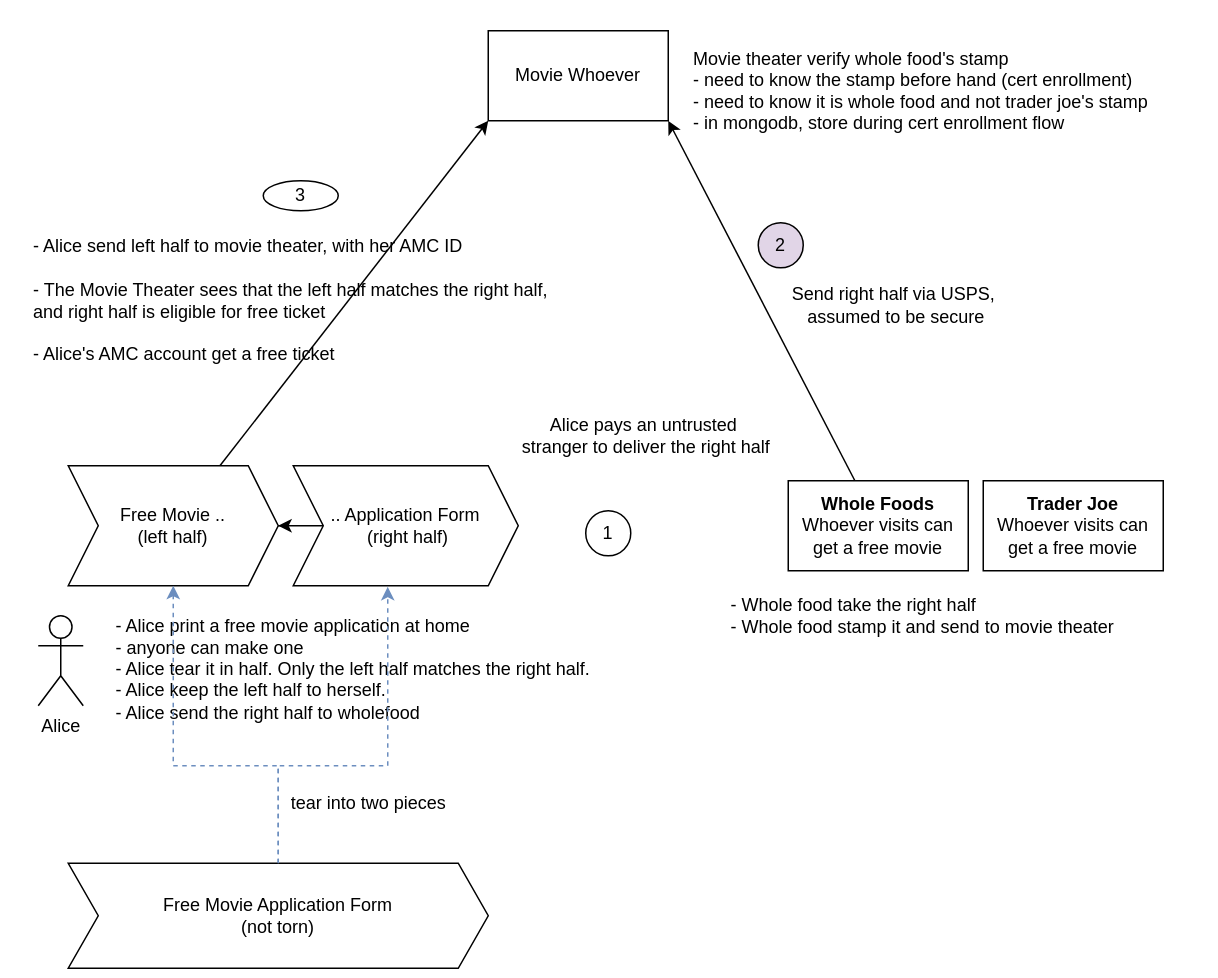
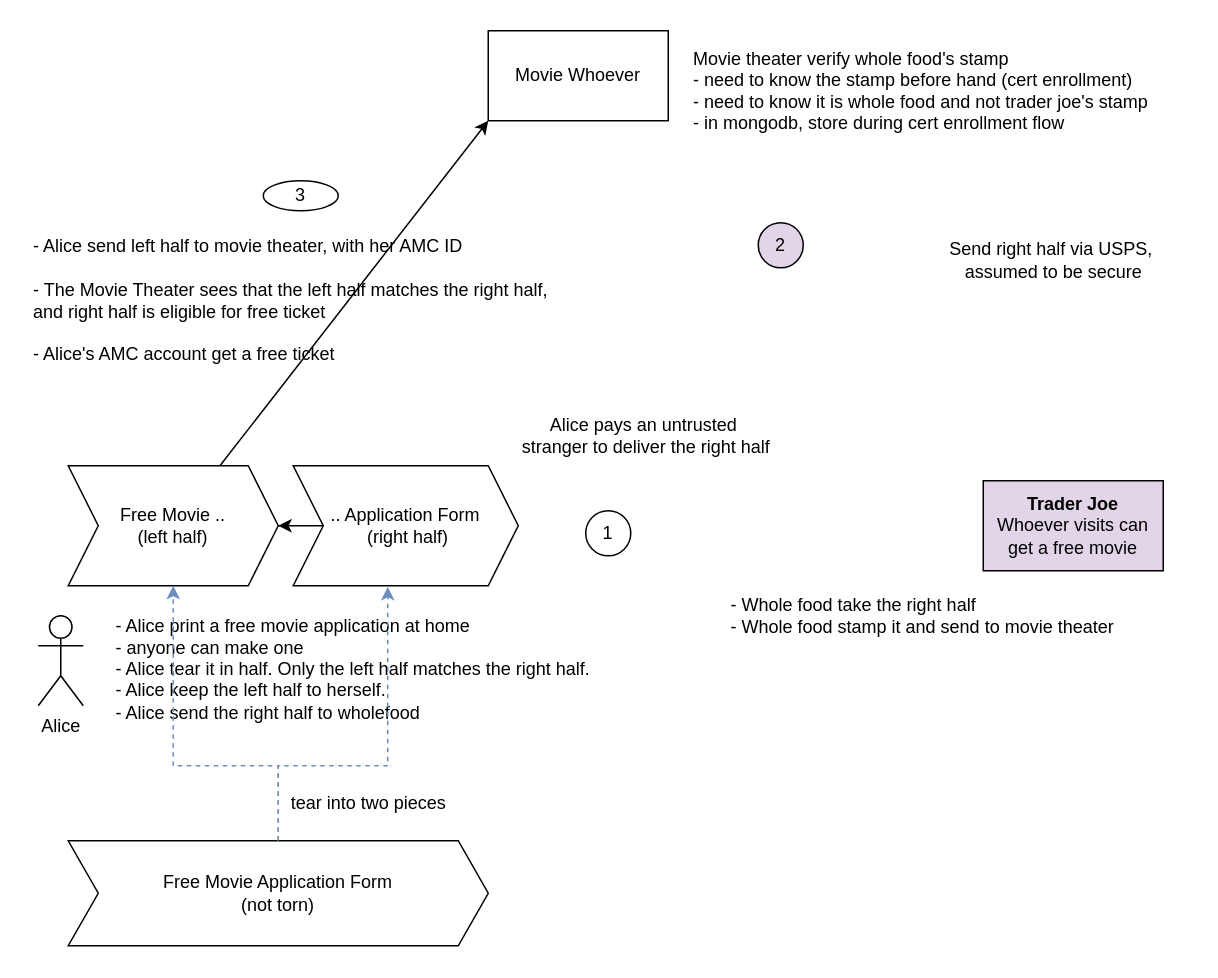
(764, 305) -> none
(893, 305) -> (1051, 260)
(878, 526) -> none
(1073, 526) -> (1073, 526)
(278, 916) -> (278, 893)
